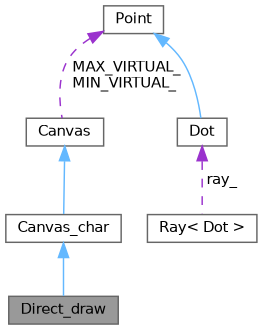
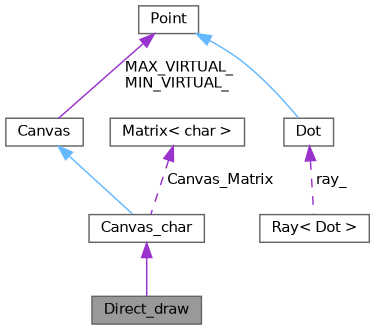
(62, 73) -> (101, 81)
none -> (177, 132)
(63, 277) -> (147, 277)
